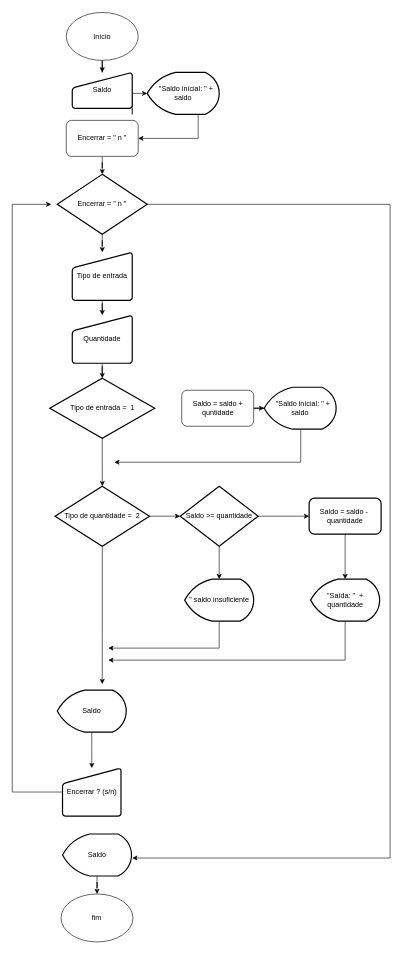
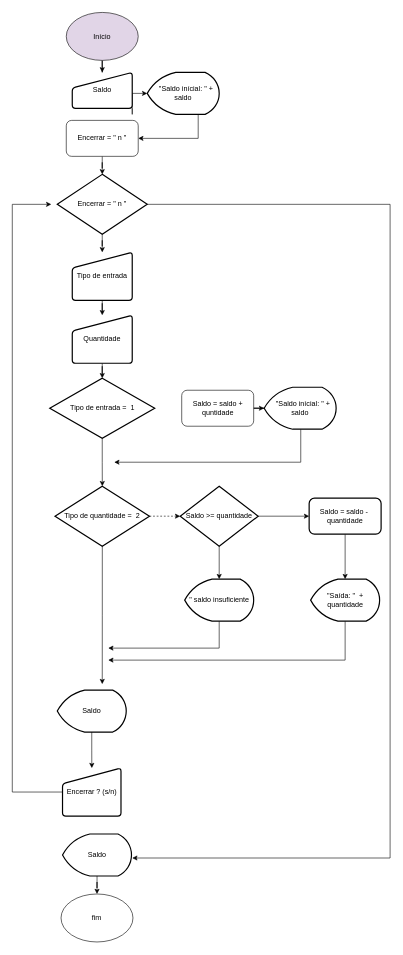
(102, 36) -> (102, 36)
(163, 516) -> (163, 516)
